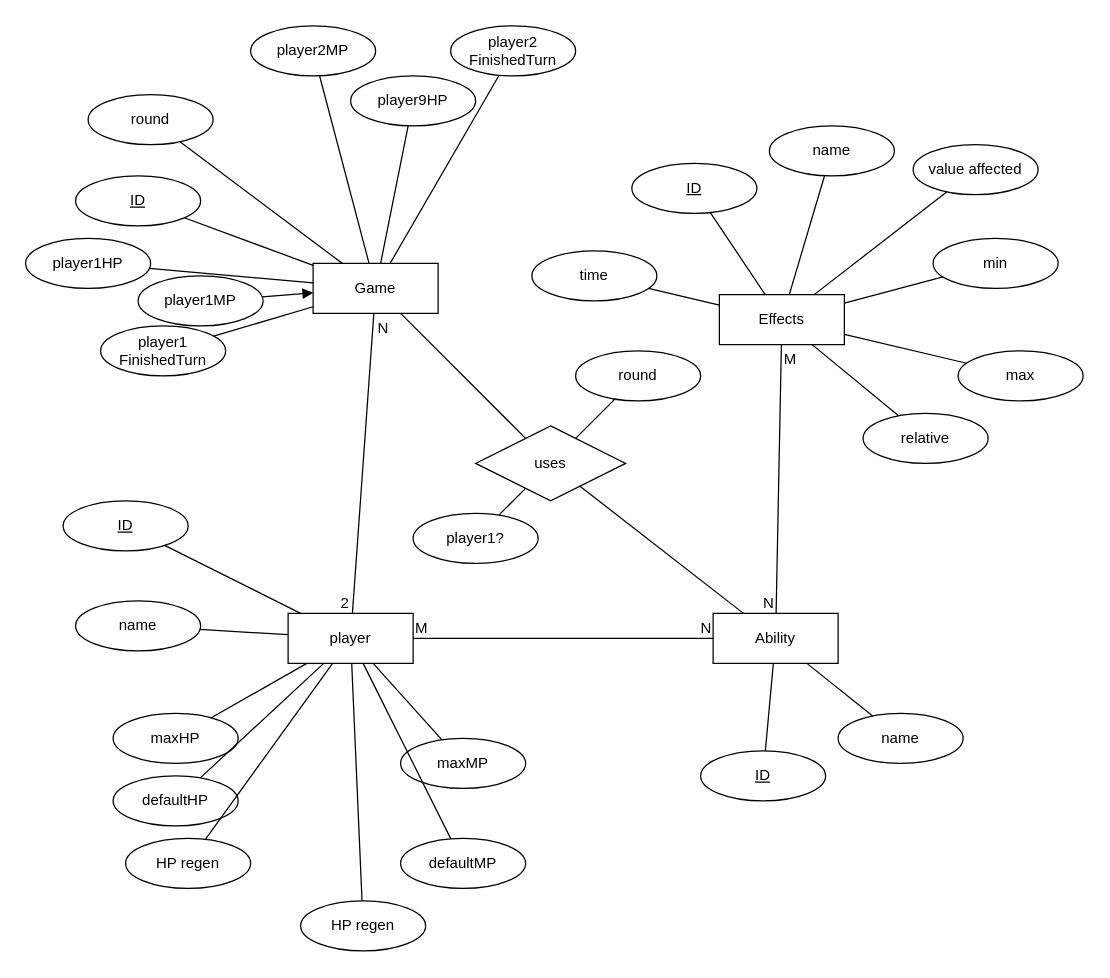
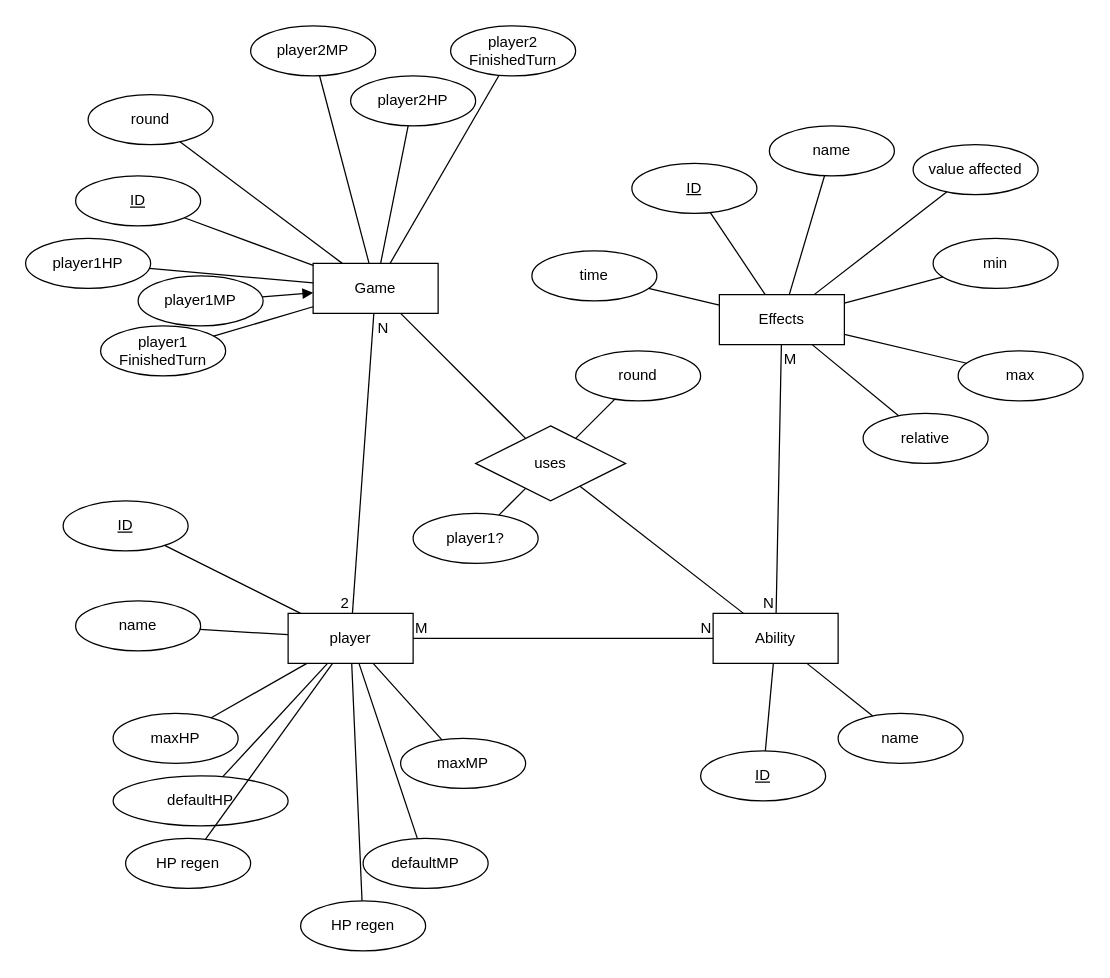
(413, 101) -> (413, 101)
(176, 801) -> (201, 801)
(463, 863) -> (426, 863)
